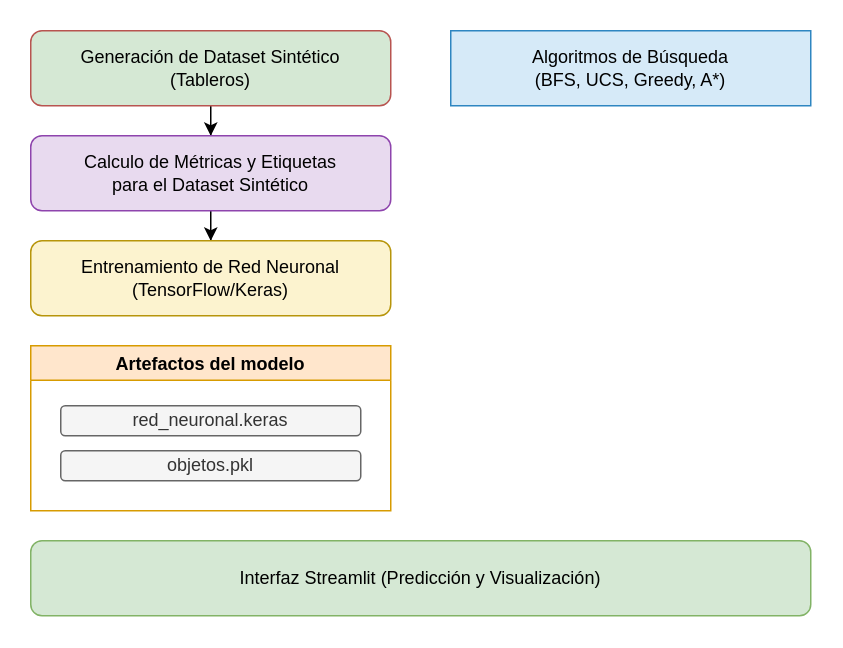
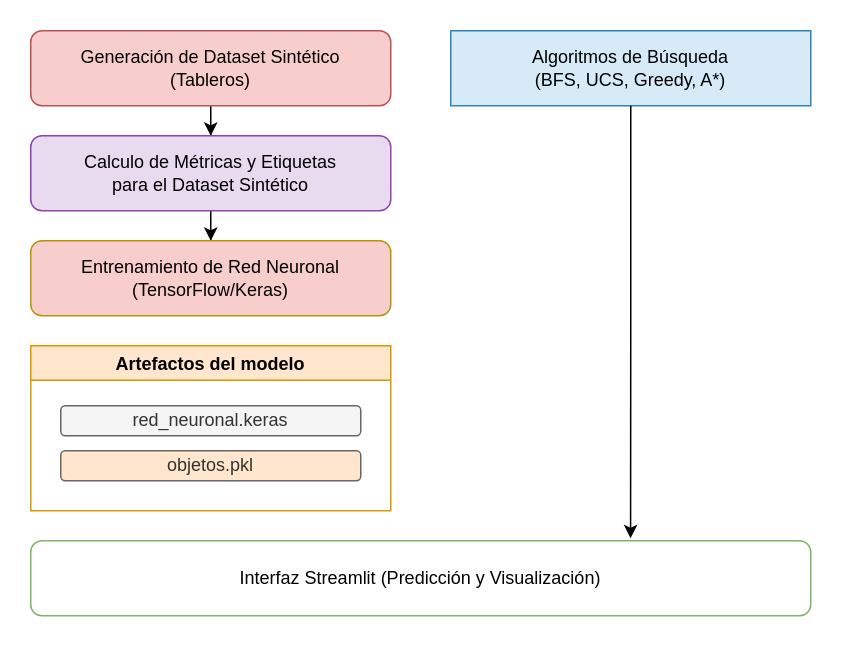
(211, 68) -> (211, 68)
(211, 278) -> (211, 278)
none -> (631, 317)
(211, 466) -> (211, 466)
(421, 578) -> (421, 578)
